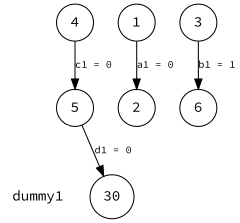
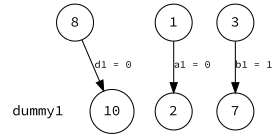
(75, 23) -> none
(75, 108) -> (75, 23)
(198, 108) -> (235, 111)
(112, 197) -> (112, 111)
